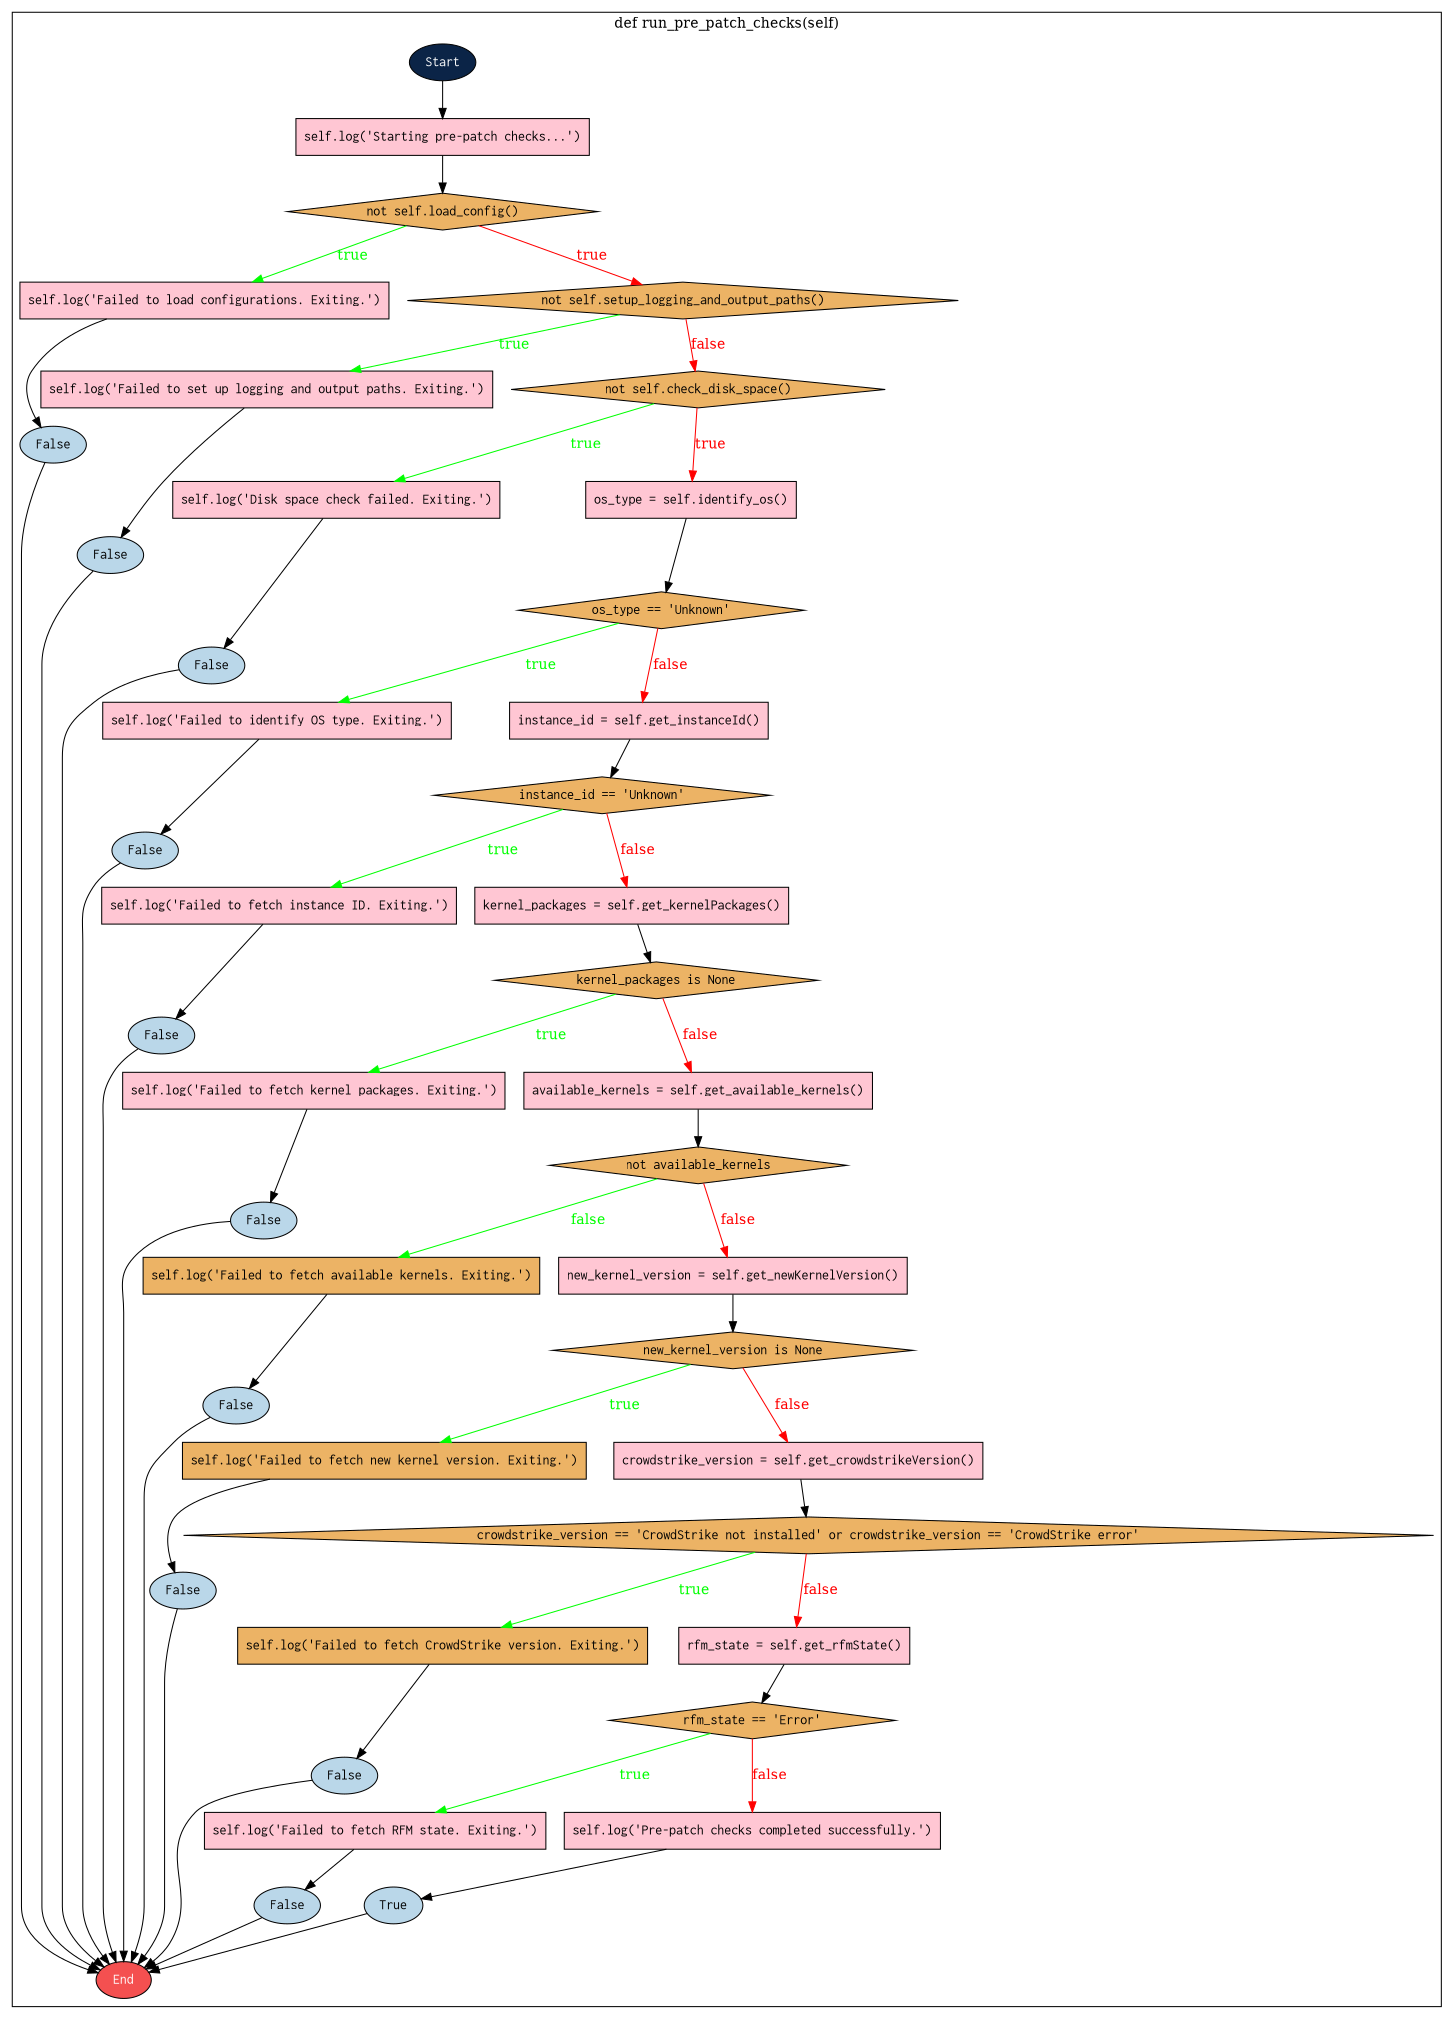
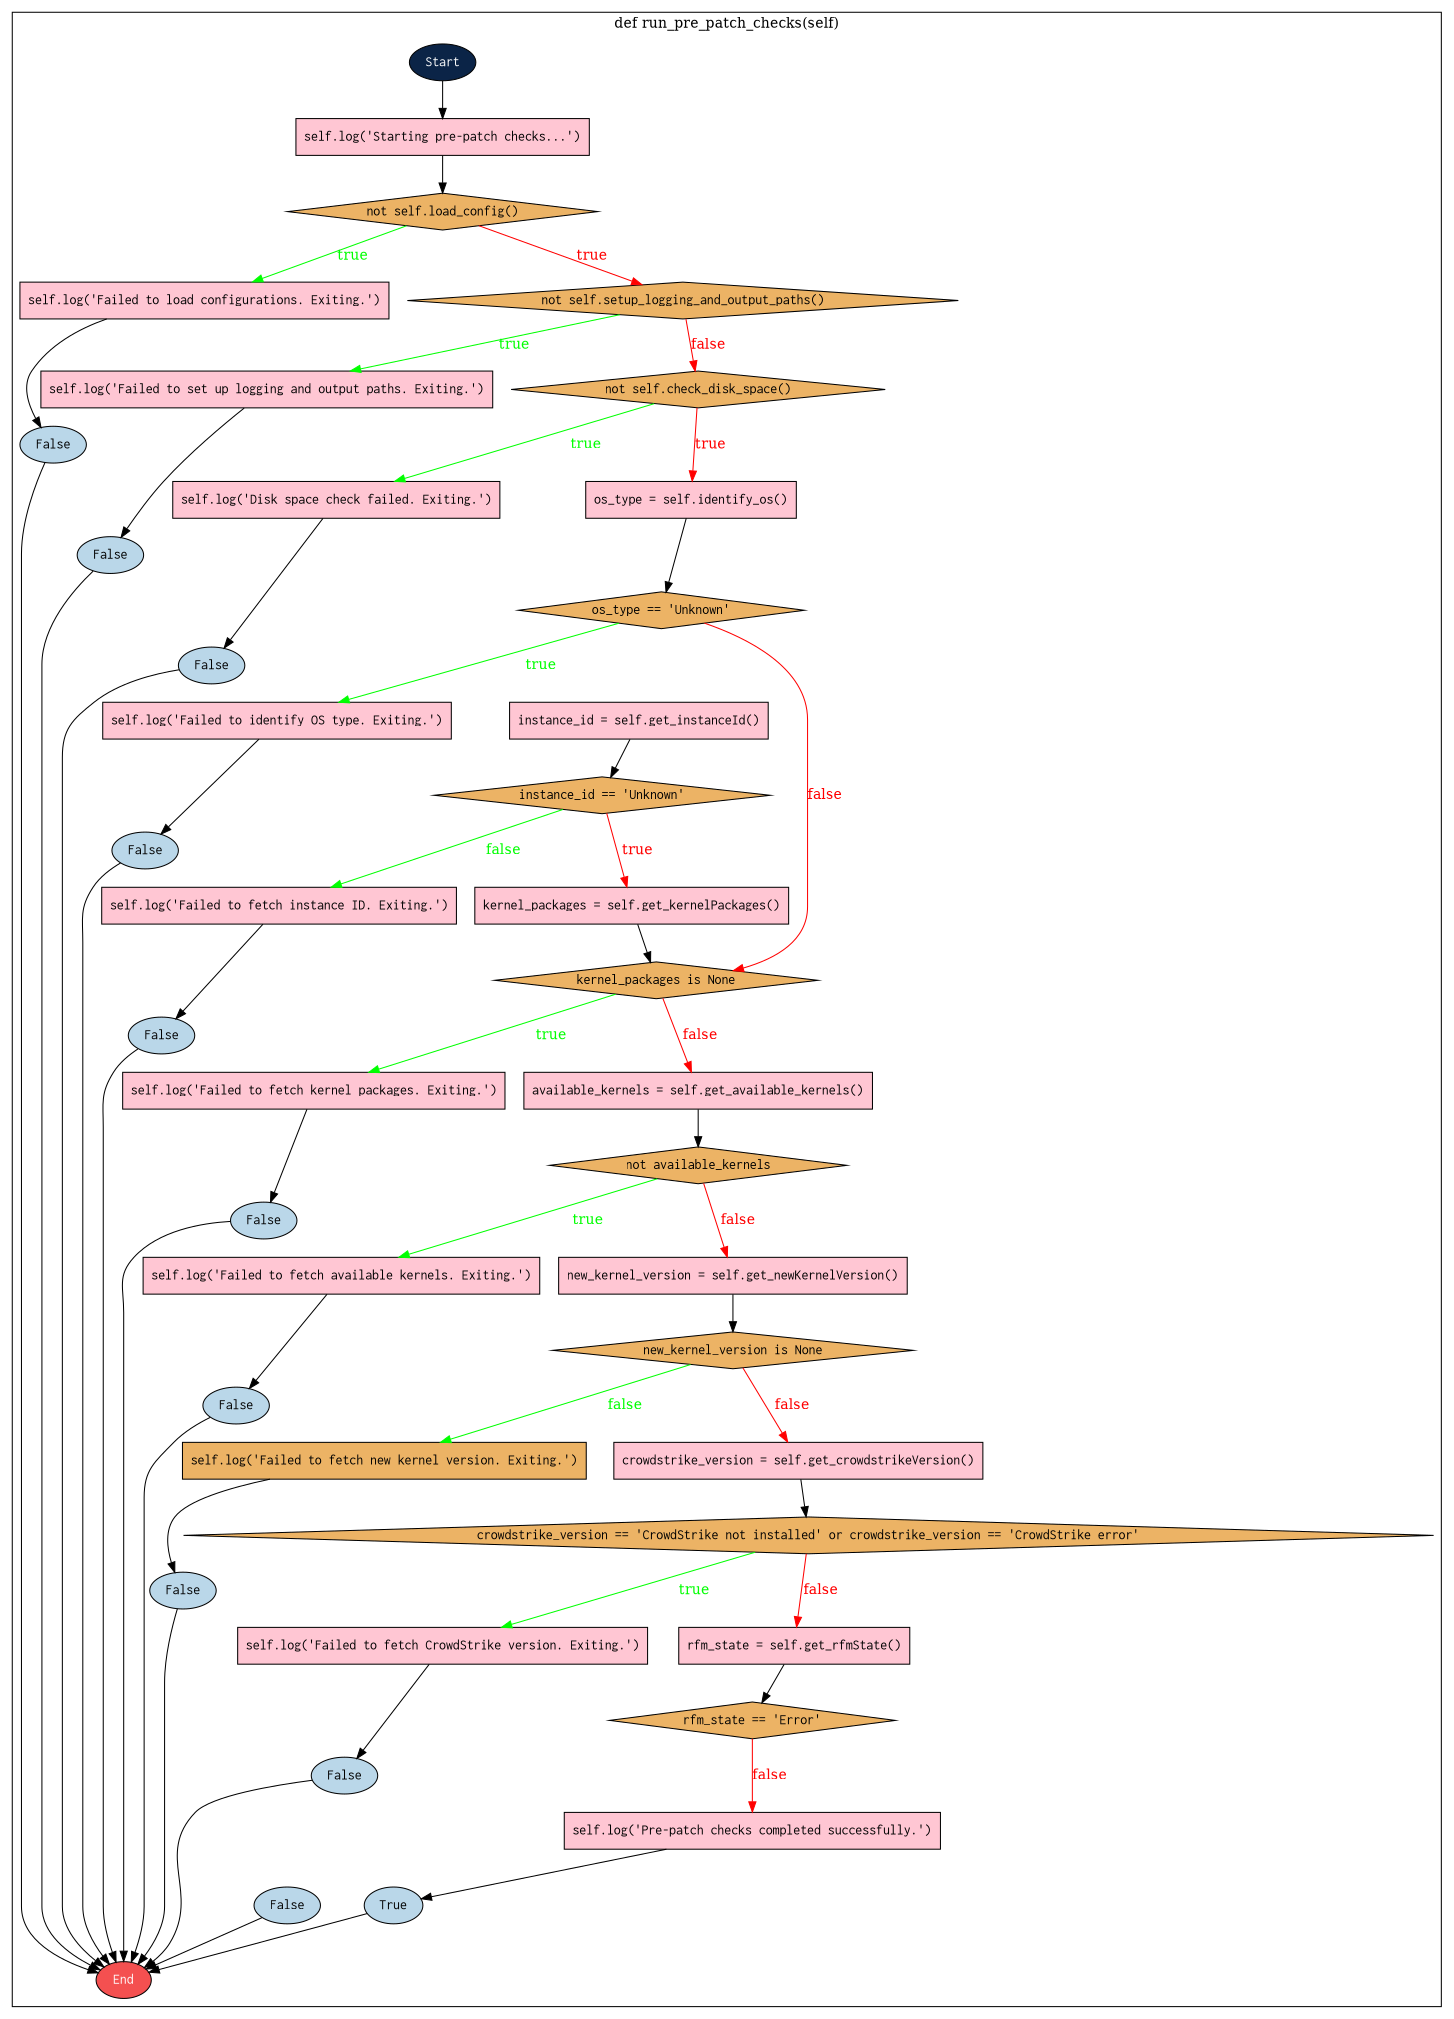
(651, 660) -> (808, 786)
(503, 850) -> (503, 850)
(638, 850) -> (638, 850)
(588, 1221) -> (588, 1221)
(341, 1276) -> (341, 1276)
(625, 1406) -> (625, 1406)
(443, 1646) -> (443, 1646)
(375, 1831) -> none
